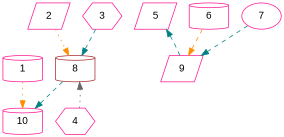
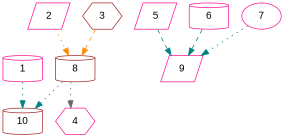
(102, 16) -> (102, 16)
(90, 39) -> (90, 39)
(197, 39) -> (197, 39)
(228, 39) -> (228, 39)
(175, 46) -> (162, 39)
(23, 91) -> (23, 91)
(52, 92) -> (52, 92)
(80, 99) -> (70, 91)
(23, 121) -> (23, 121)
